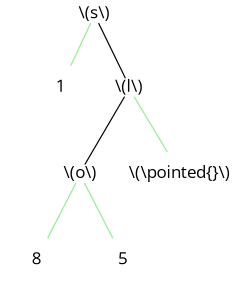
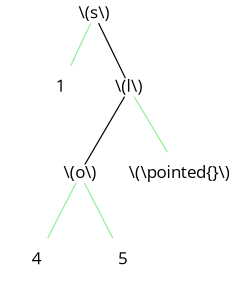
(37, 260) -> (37, 260)
